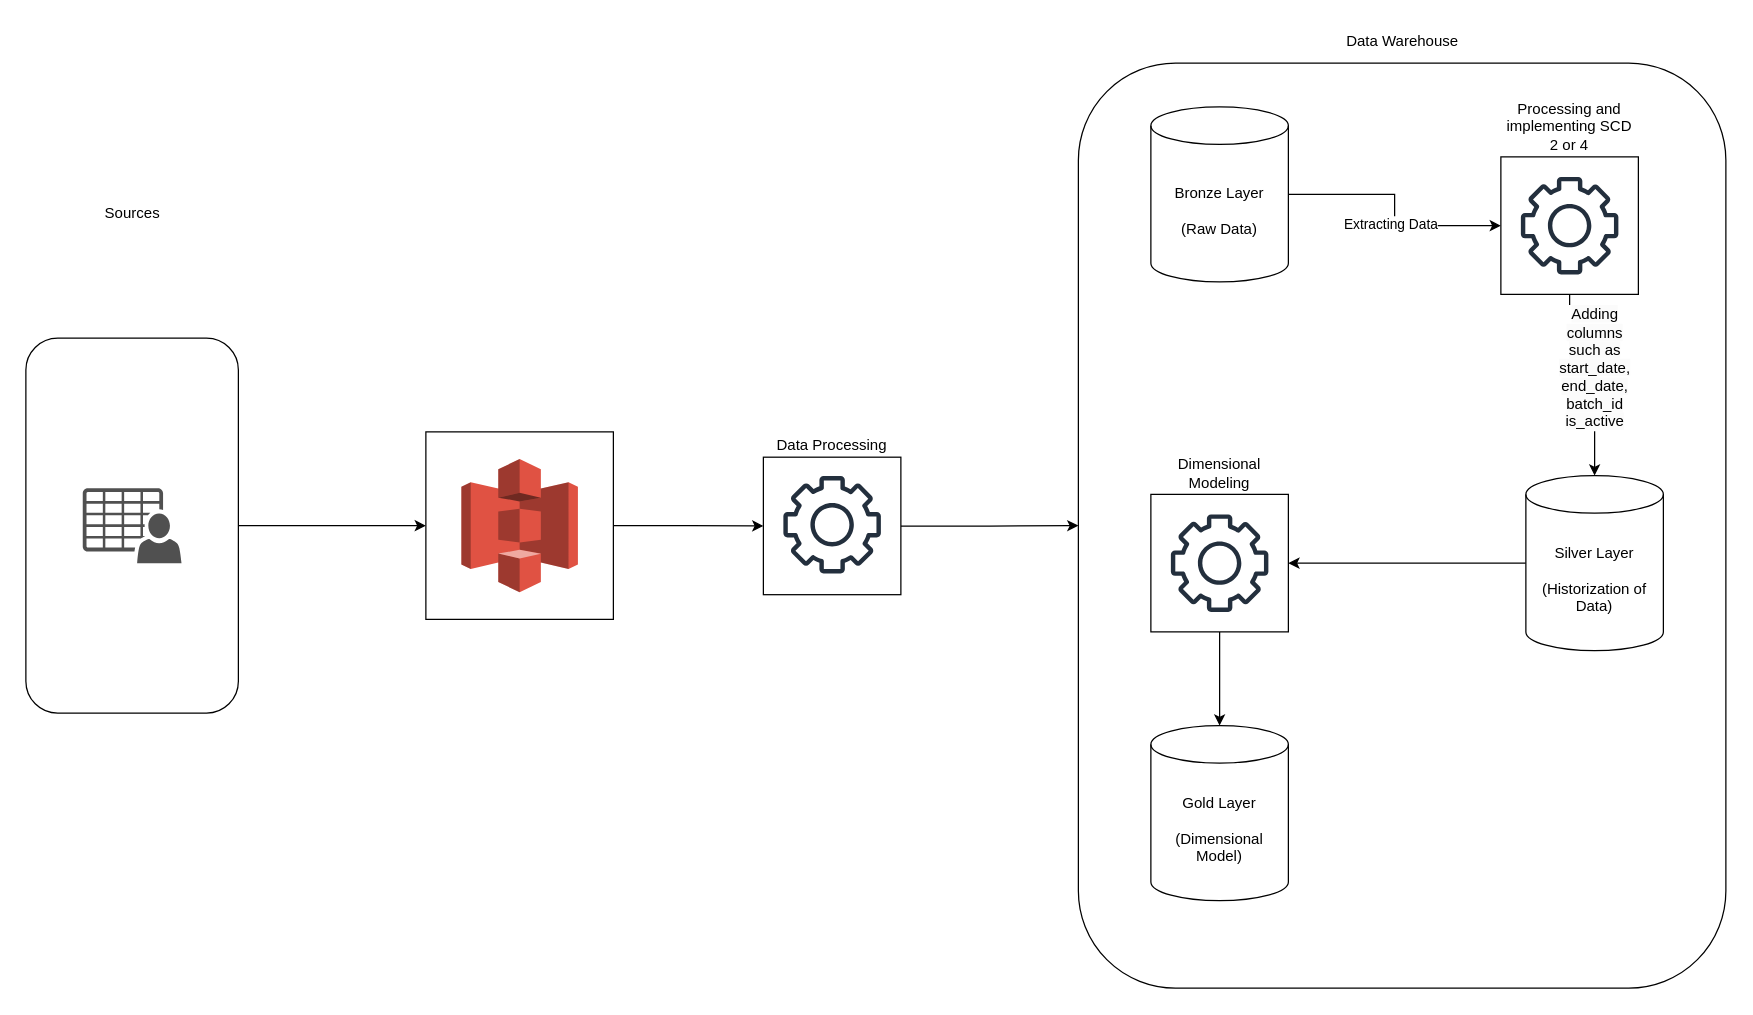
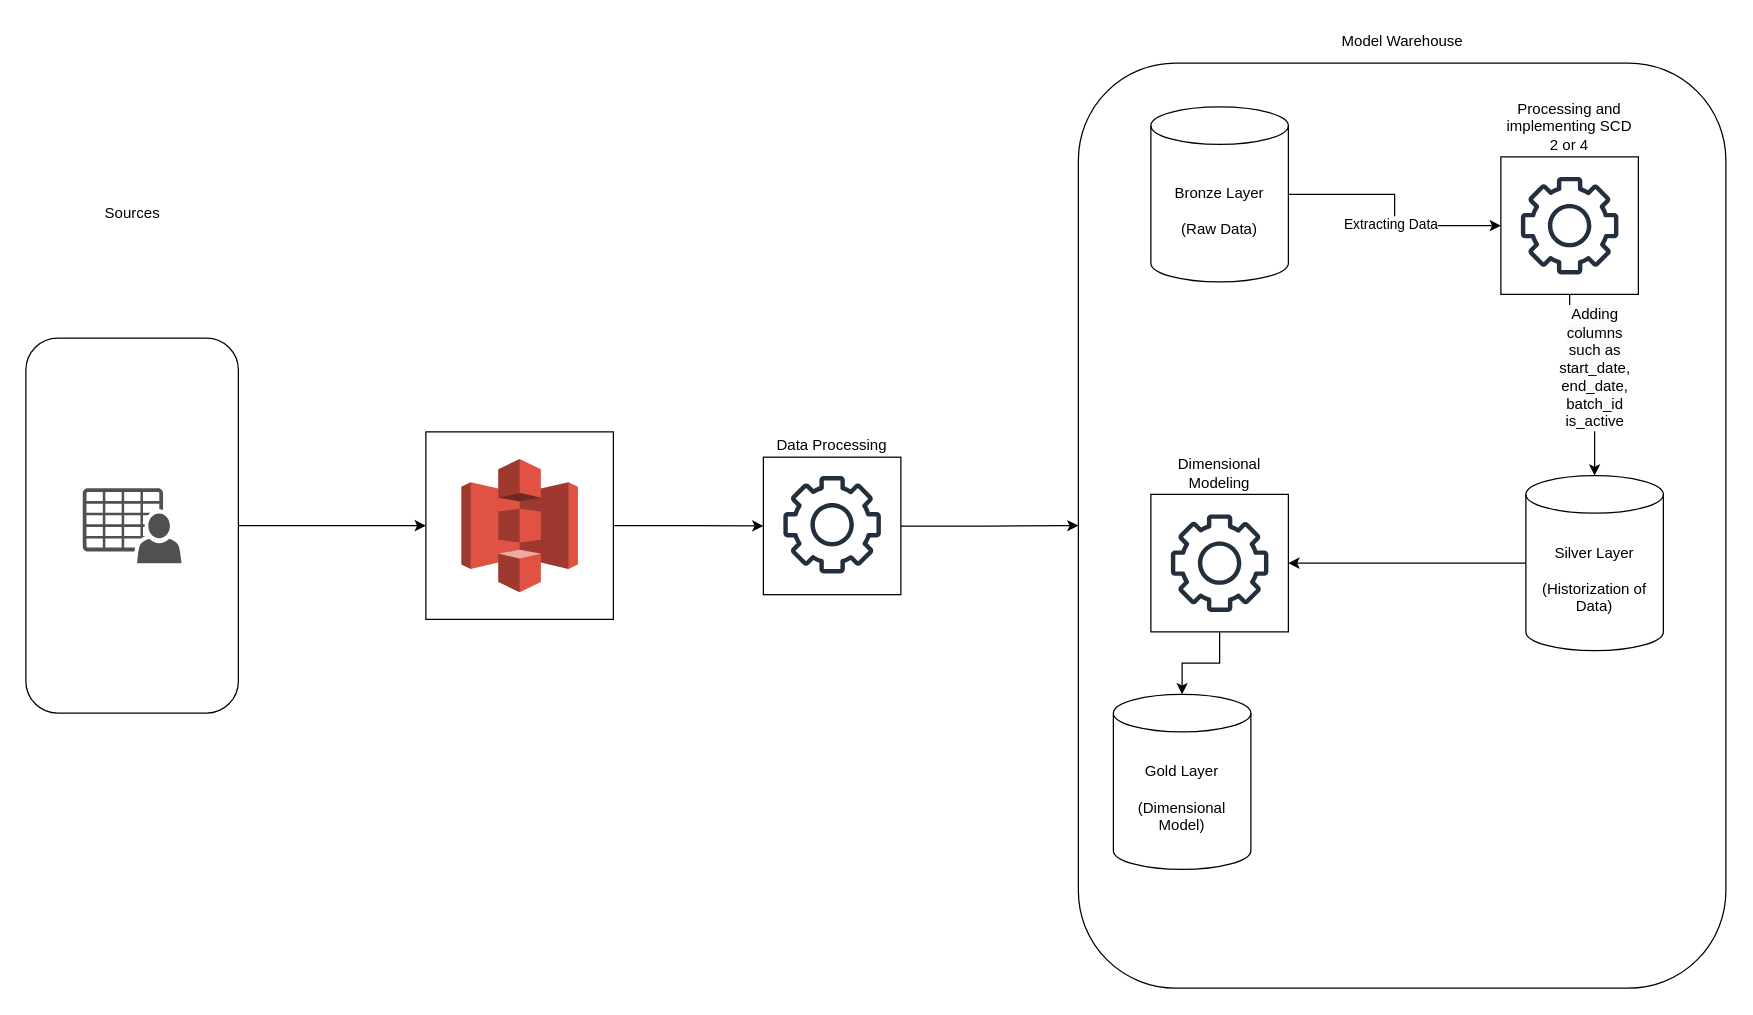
(1403, 51) -> (1403, 51)
(1219, 813) -> (1182, 782)
